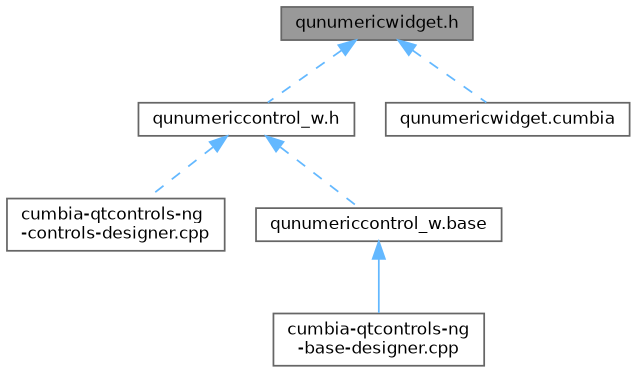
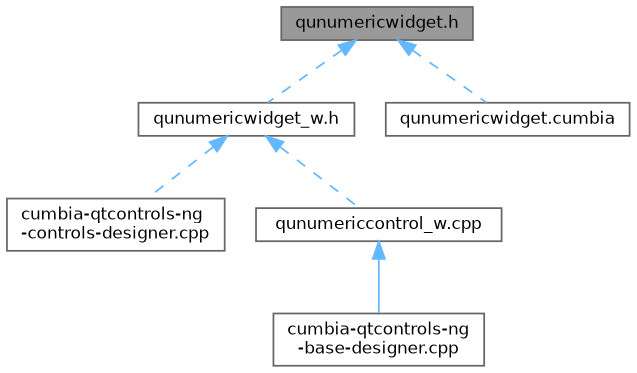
(246, 119) -> (246, 119)
(379, 225) -> (379, 225)
